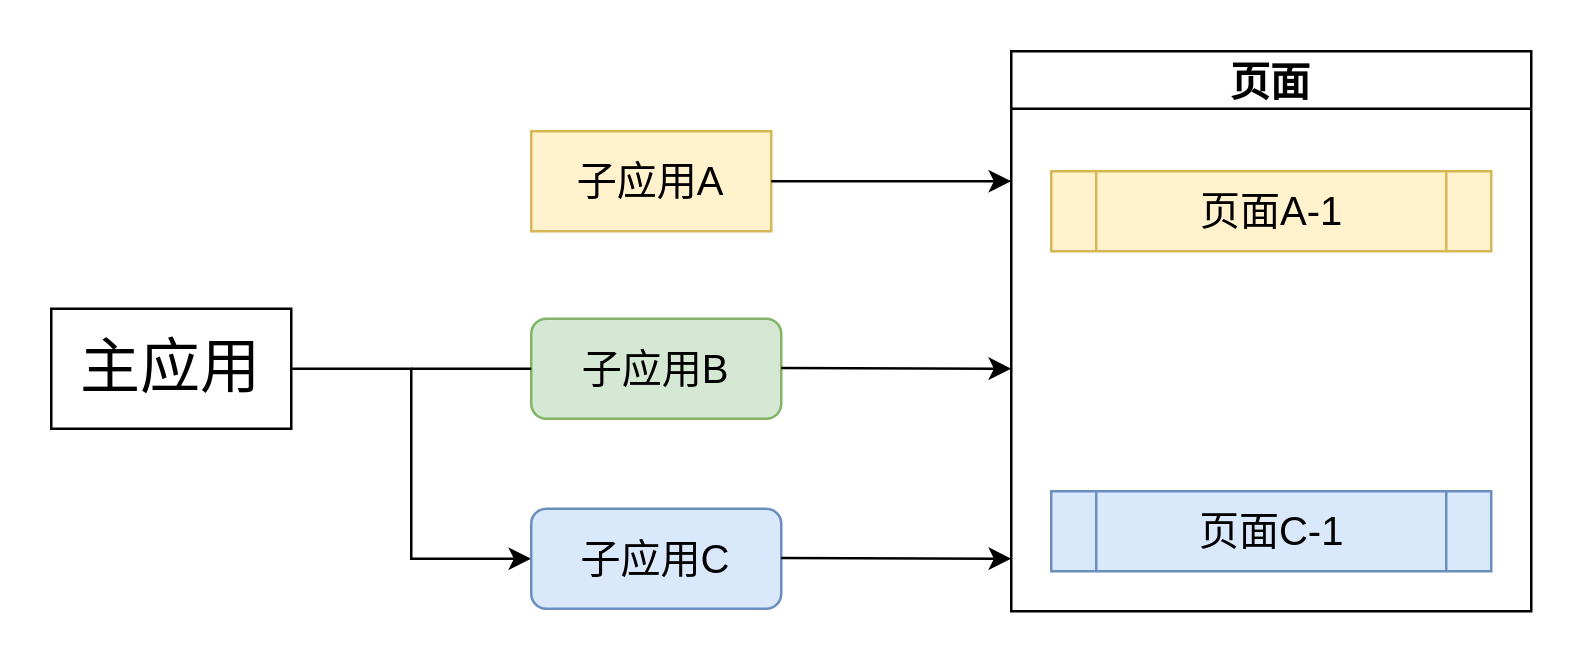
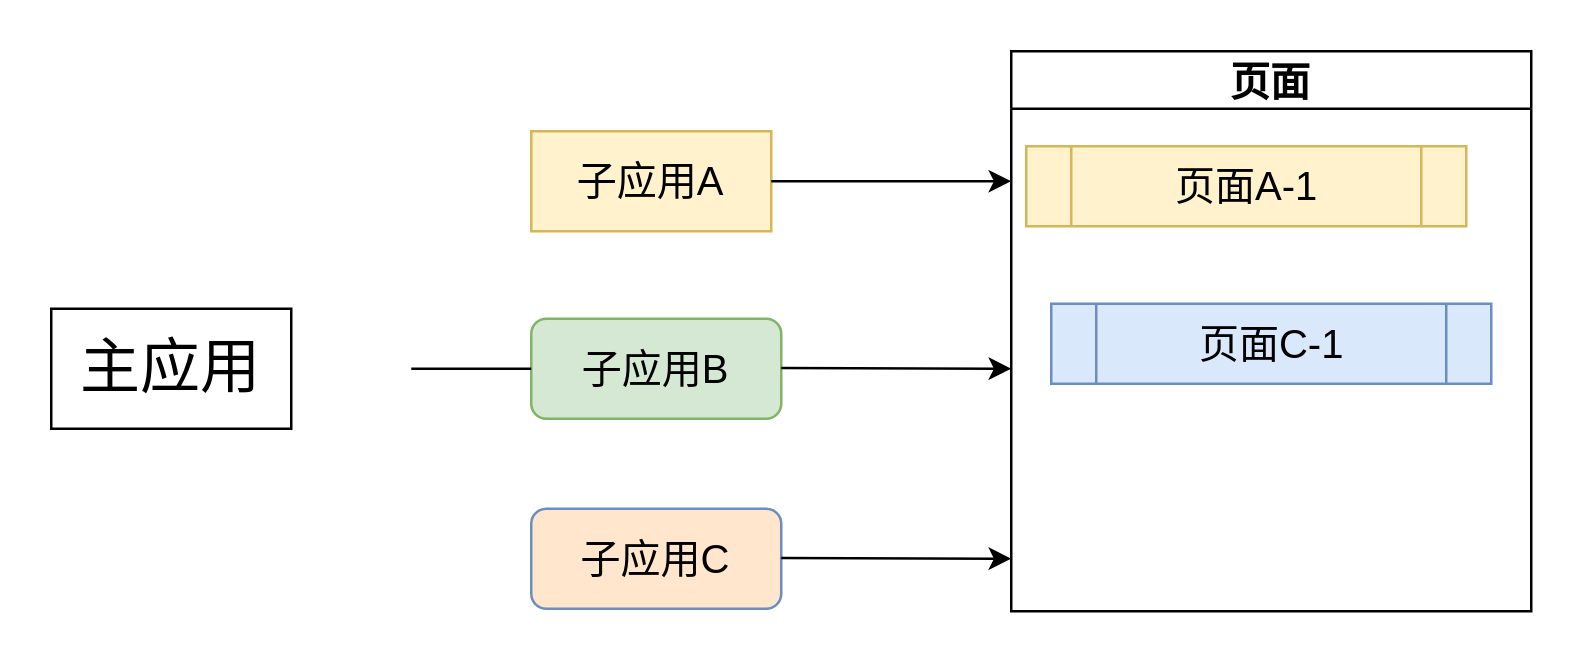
(1271, 211) -> (1246, 186)
(411, 456) -> none
(1271, 531) -> (1271, 344)
(656, 559) -> (656, 559)
